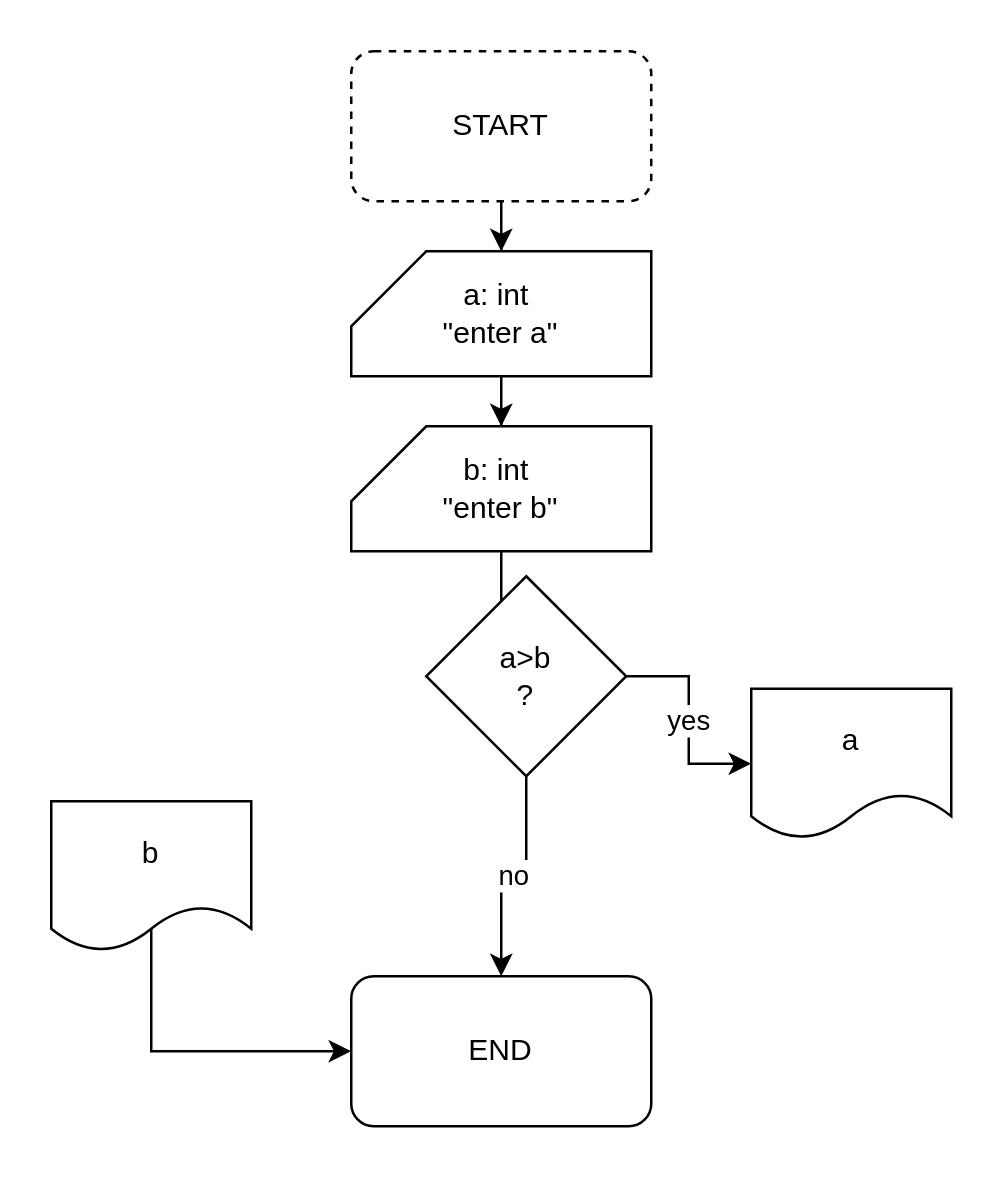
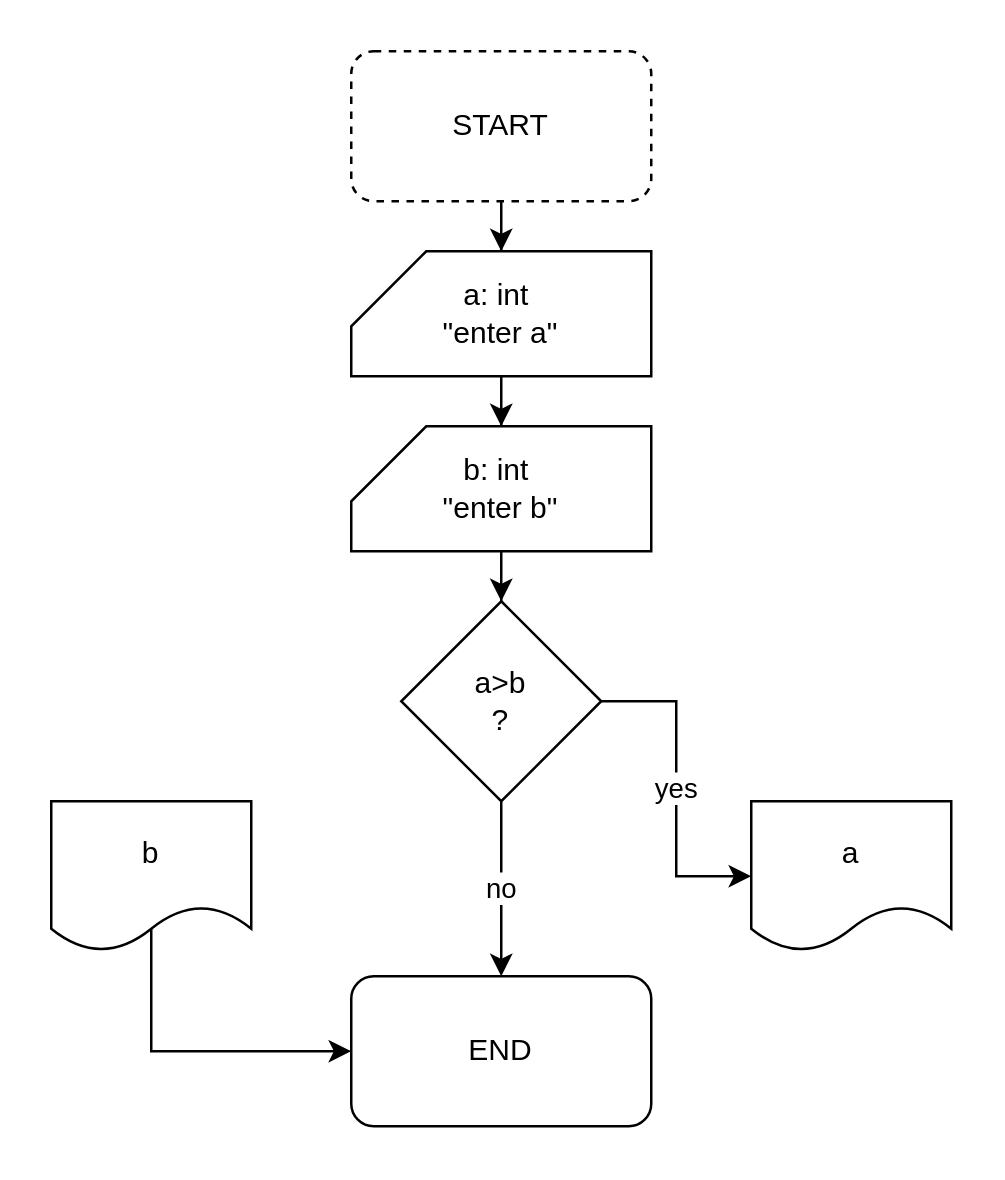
(526, 676) -> (501, 701)
(851, 764) -> (851, 876)
